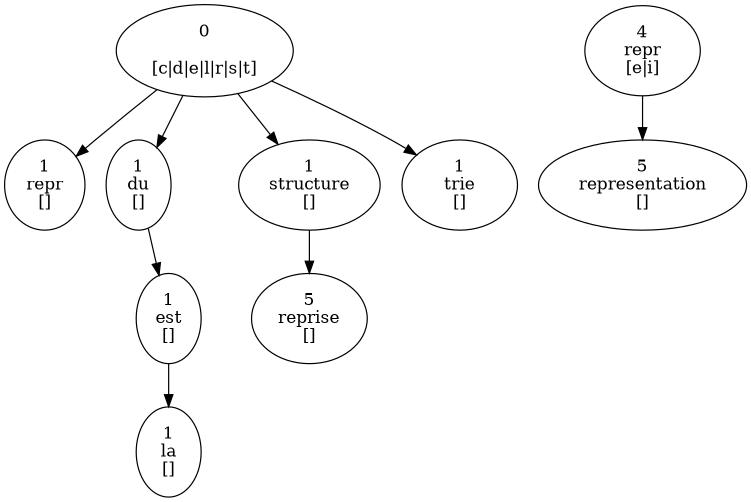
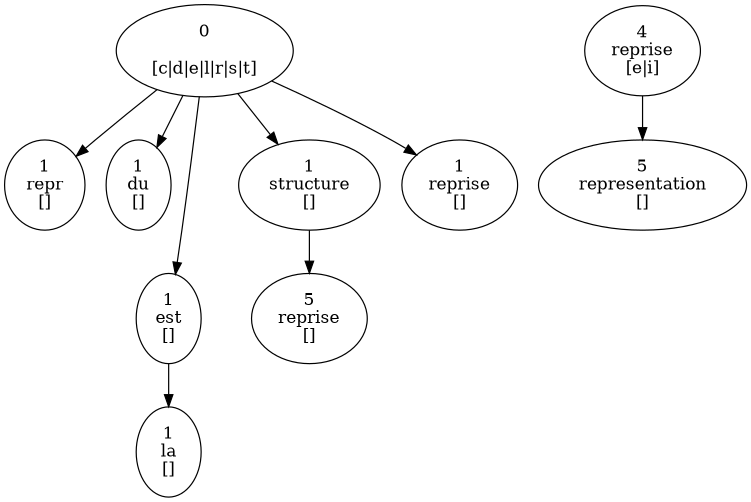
(643, 51) -> (643, 51)
(460, 185) -> (460, 185)
(152, 246) -> (189, 179)
